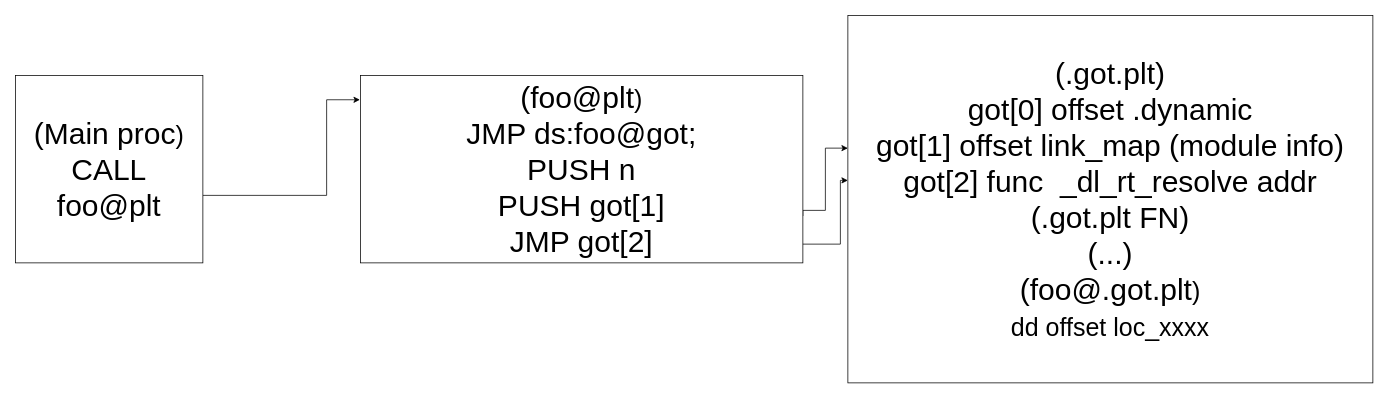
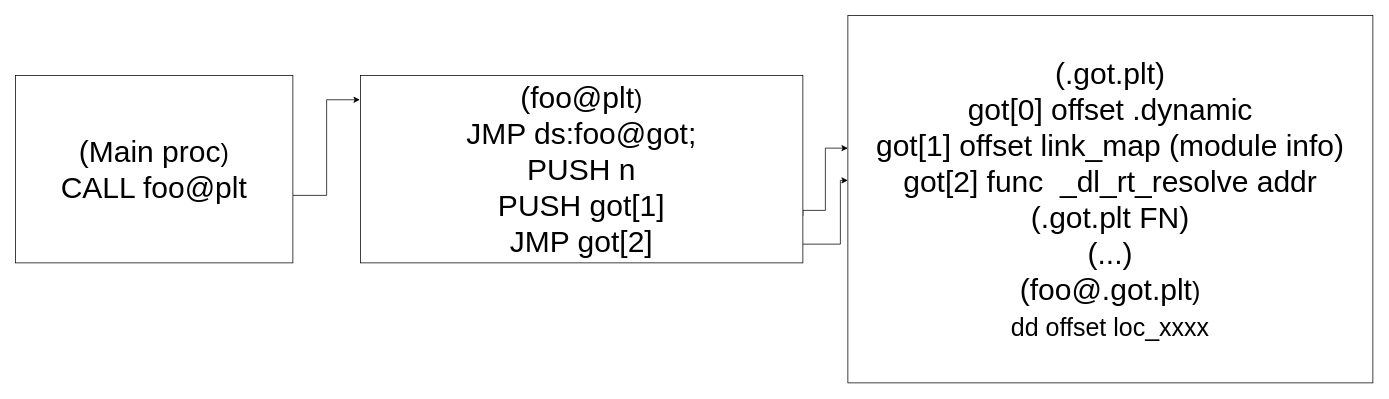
(109, 169) -> (154, 169)
